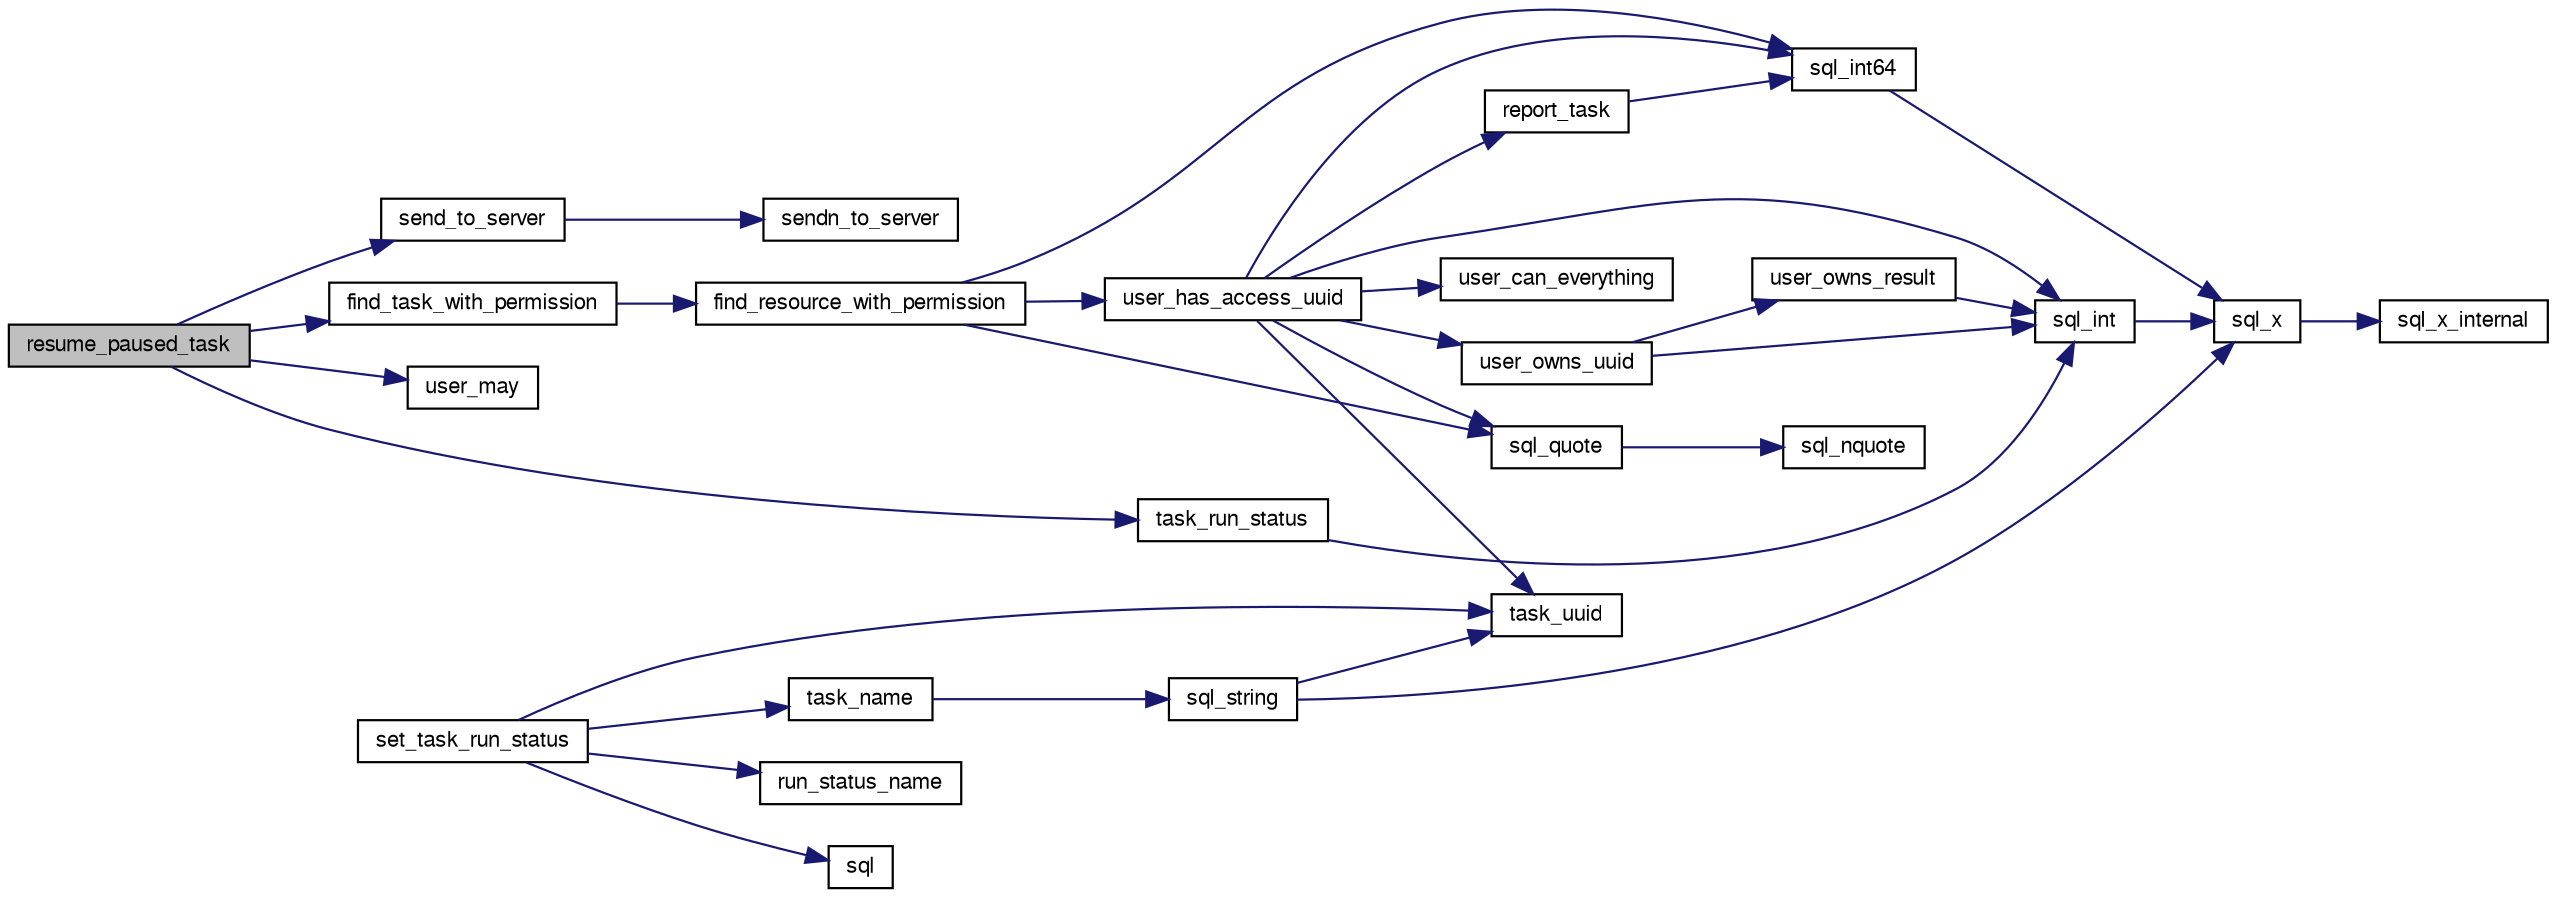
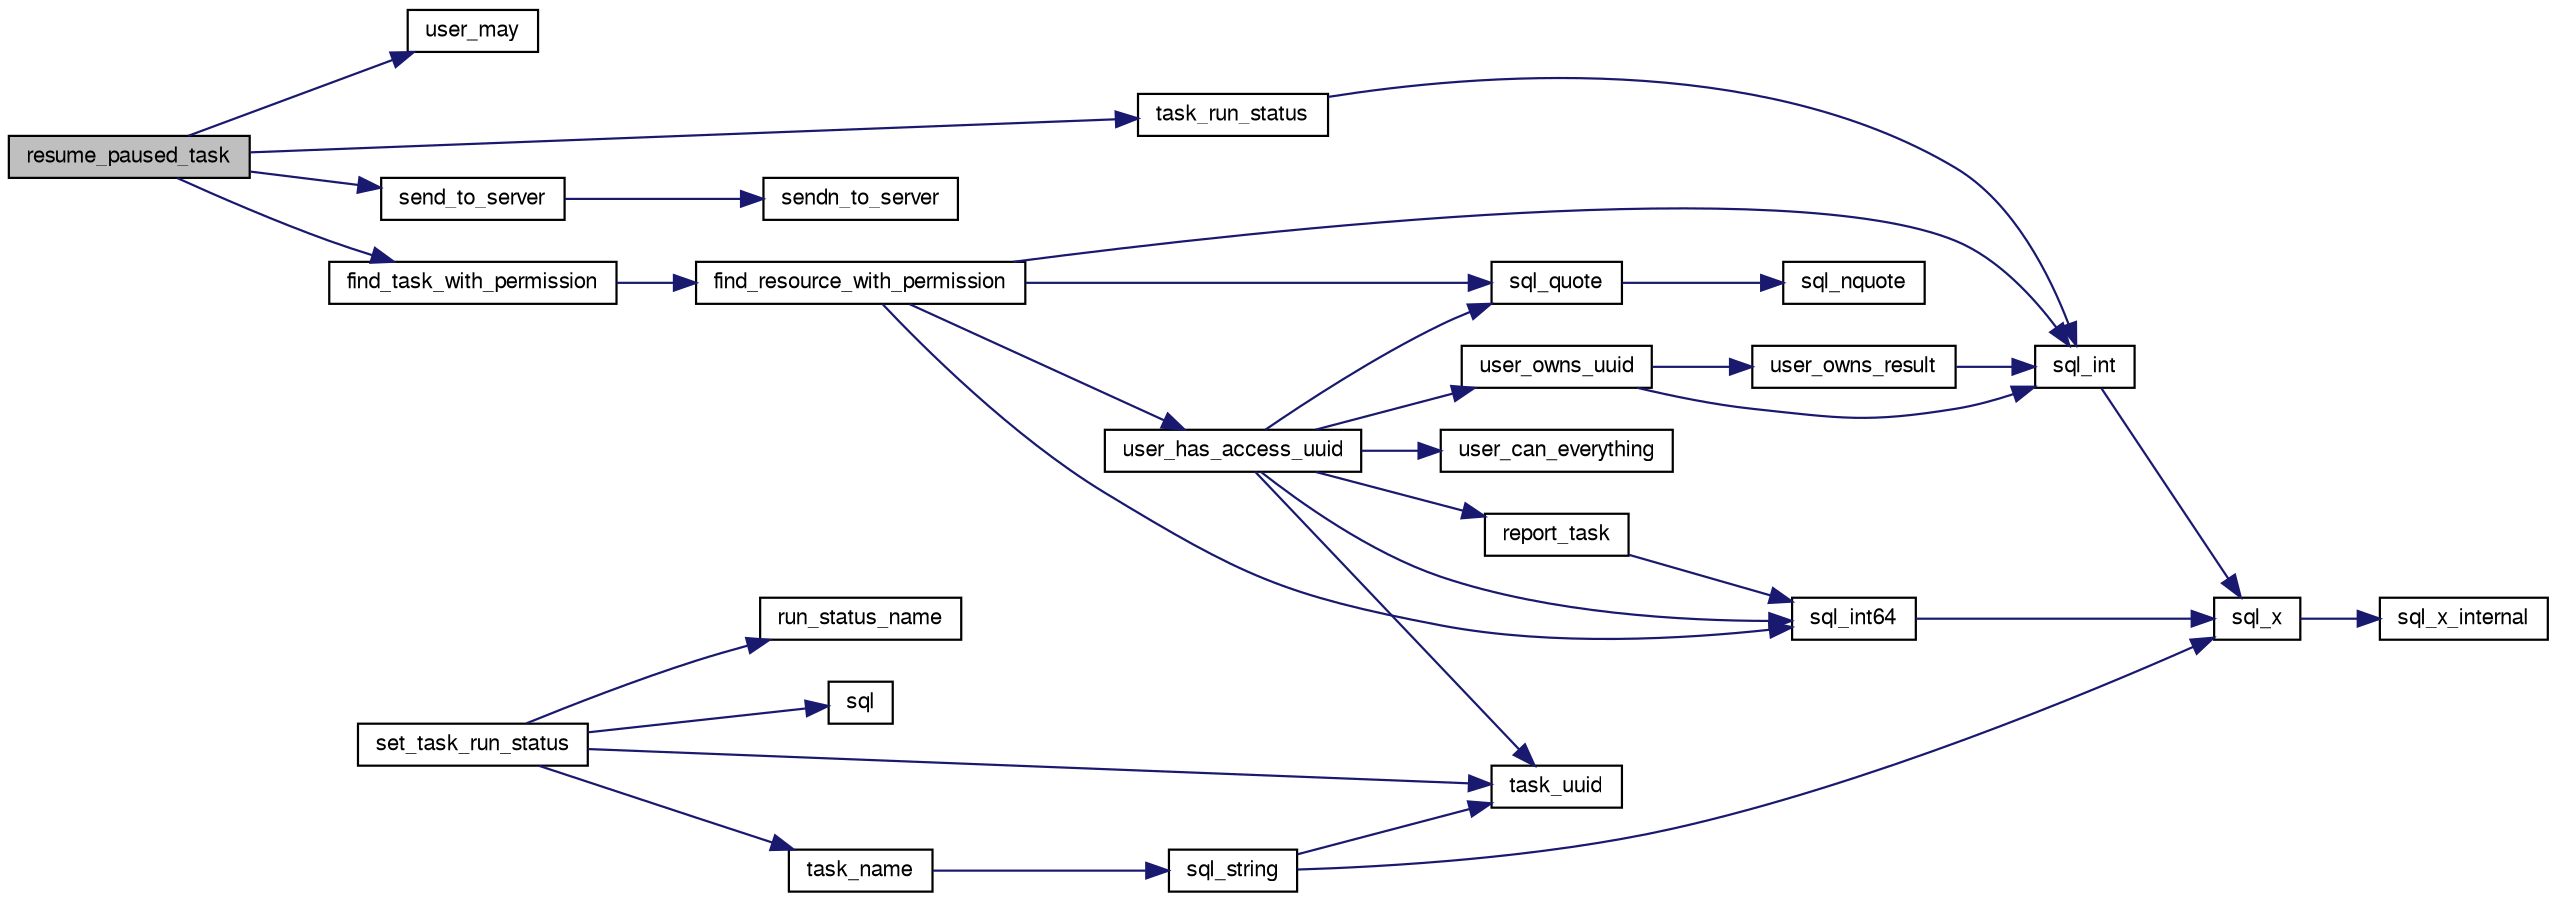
(1670, 203) -> (1552, 212)
